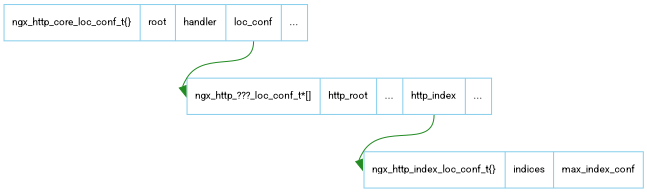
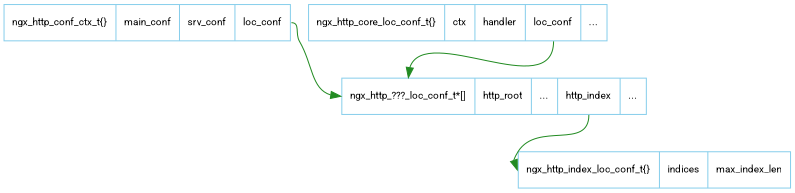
(158, 22) -> (460, 22)
none -> (147, 23)
(598, 169) -> (749, 169)
